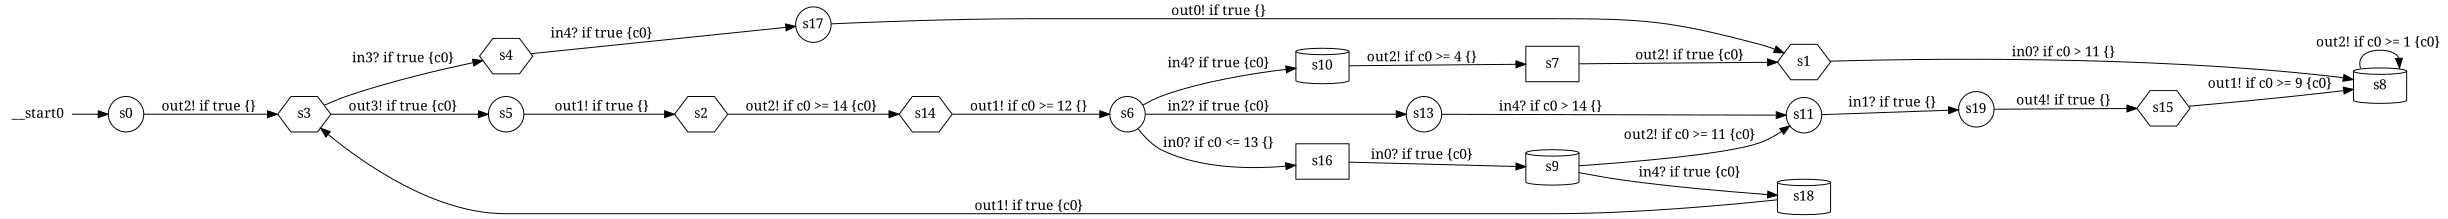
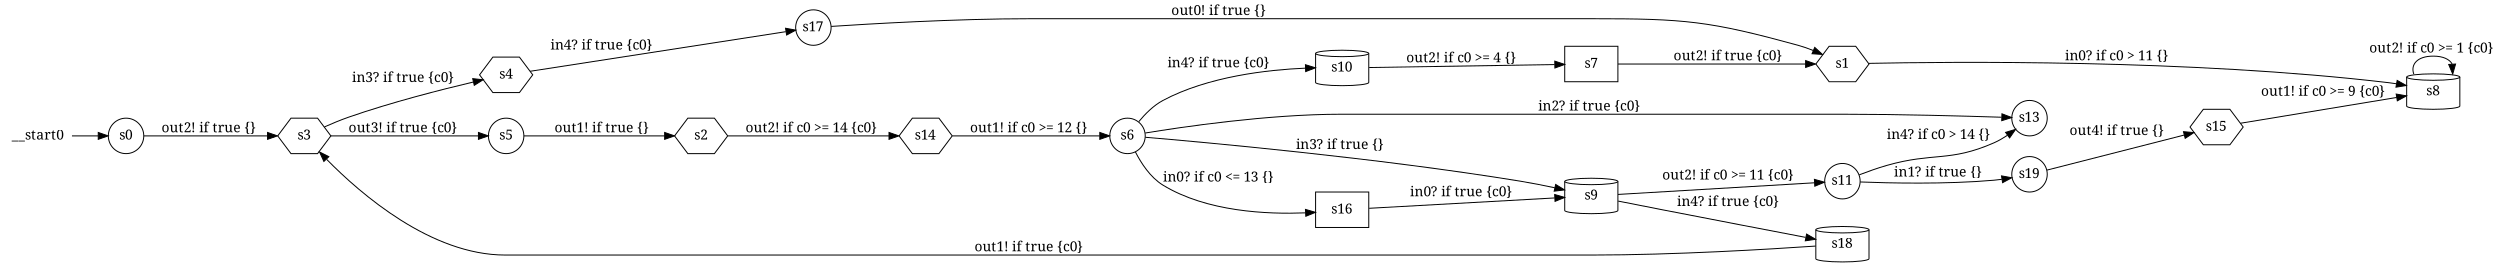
(1609, 115) -> (1934, 157)
none -> (1351, 158)
